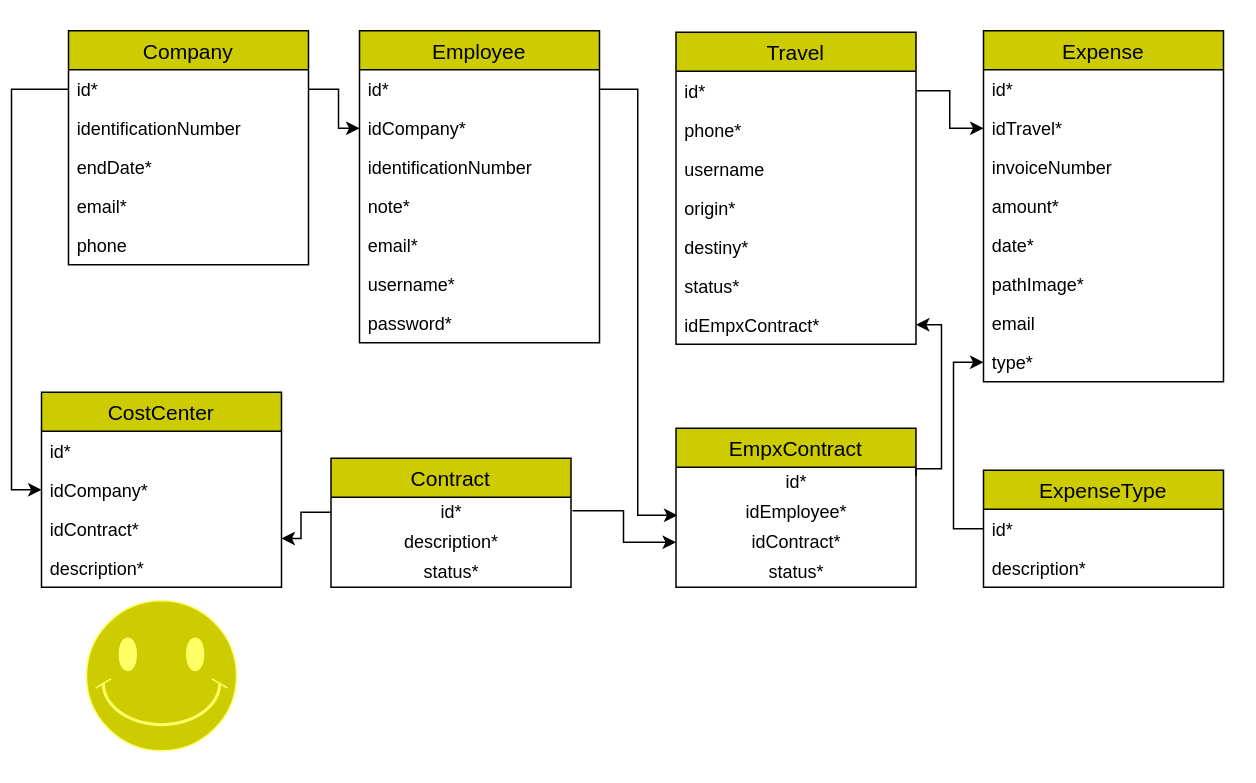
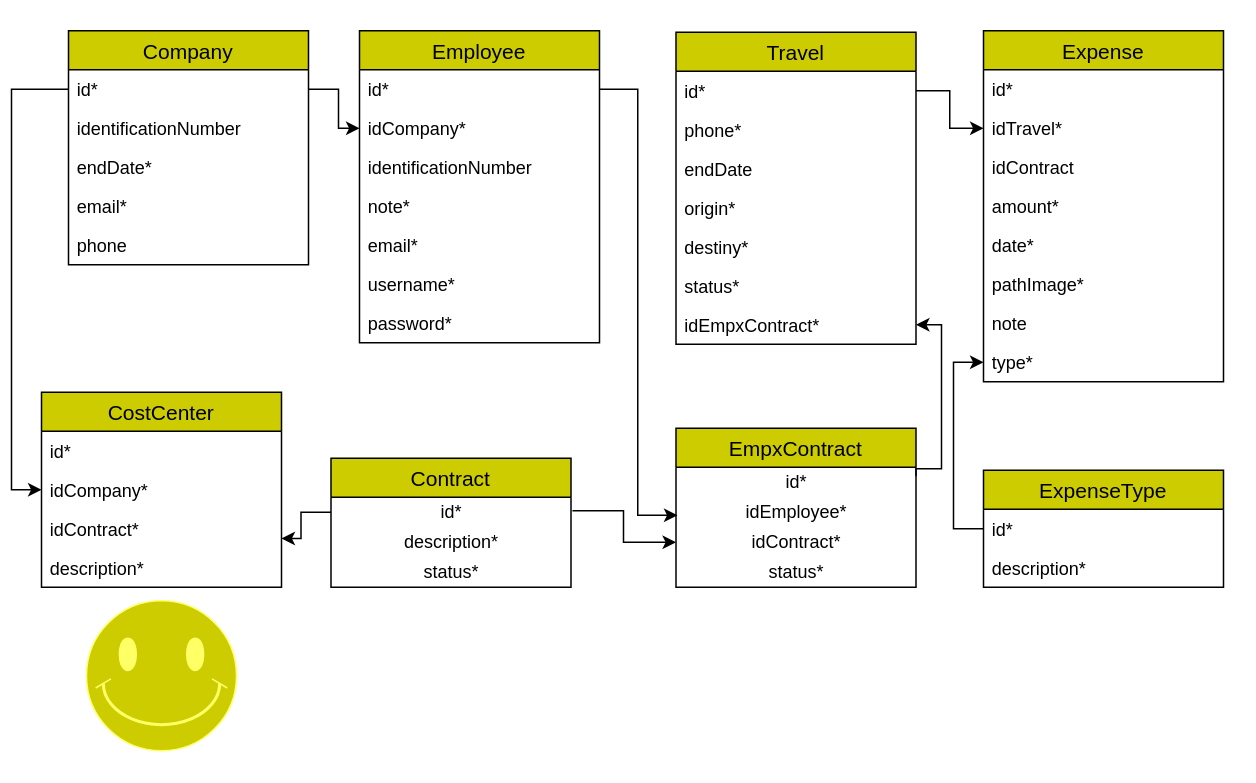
(1052, 168) -> (1040, 168)
(724, 170) -> (719, 170)
(1012, 324) -> (1012, 324)
